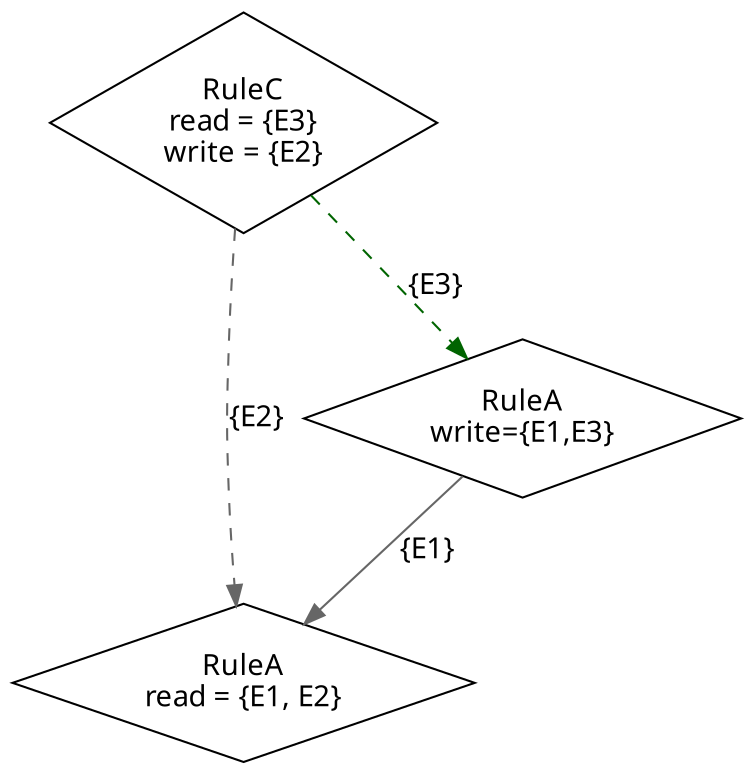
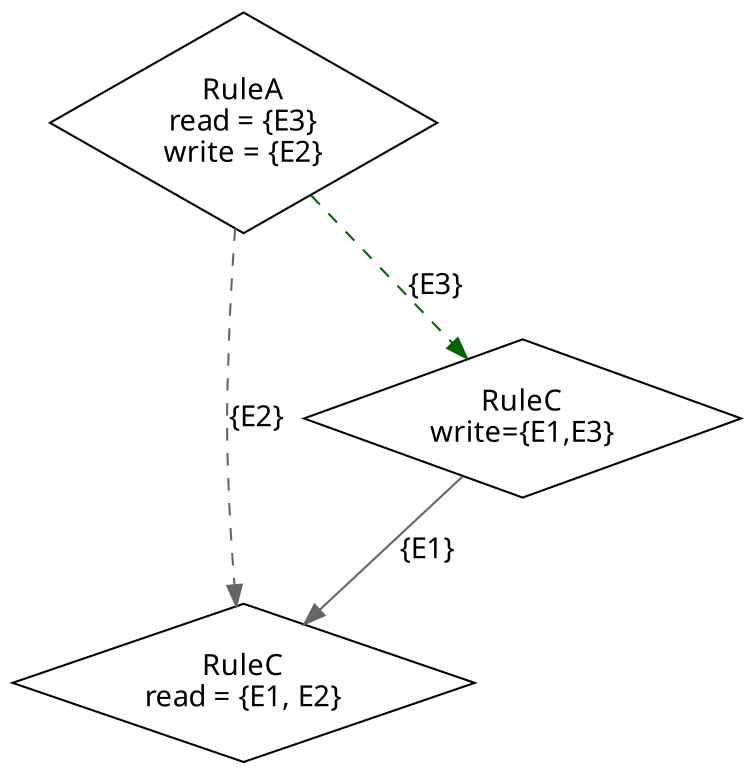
(244, 123) -> (244, 123)
(523, 418) -> (523, 418)
(244, 683) -> (244, 683)
